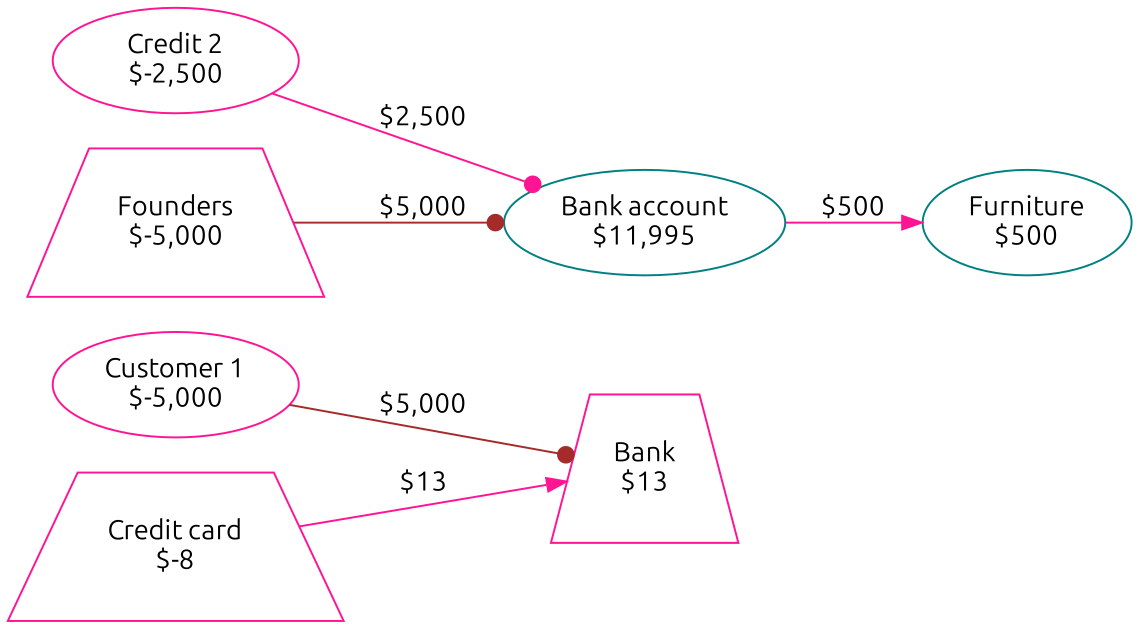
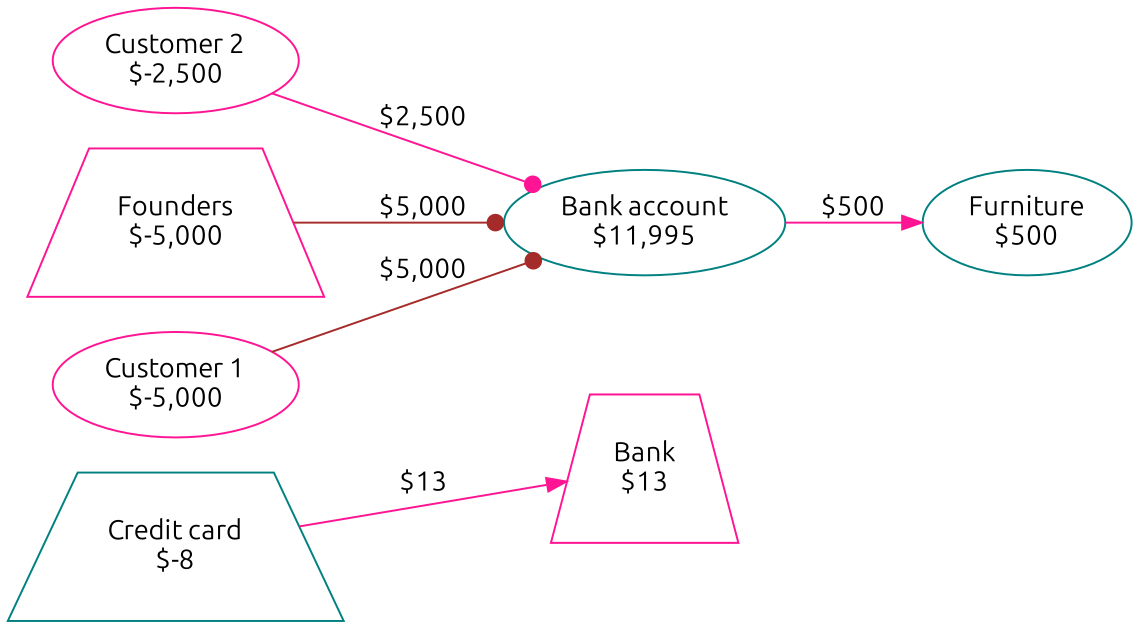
(176, 61) -> (176, 61)
(424, 429) -> (399, 308)
(176, 547) -> (176, 547)
